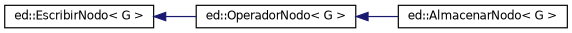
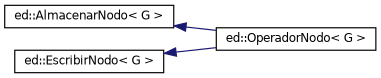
(383, 17) -> (201, 29)
